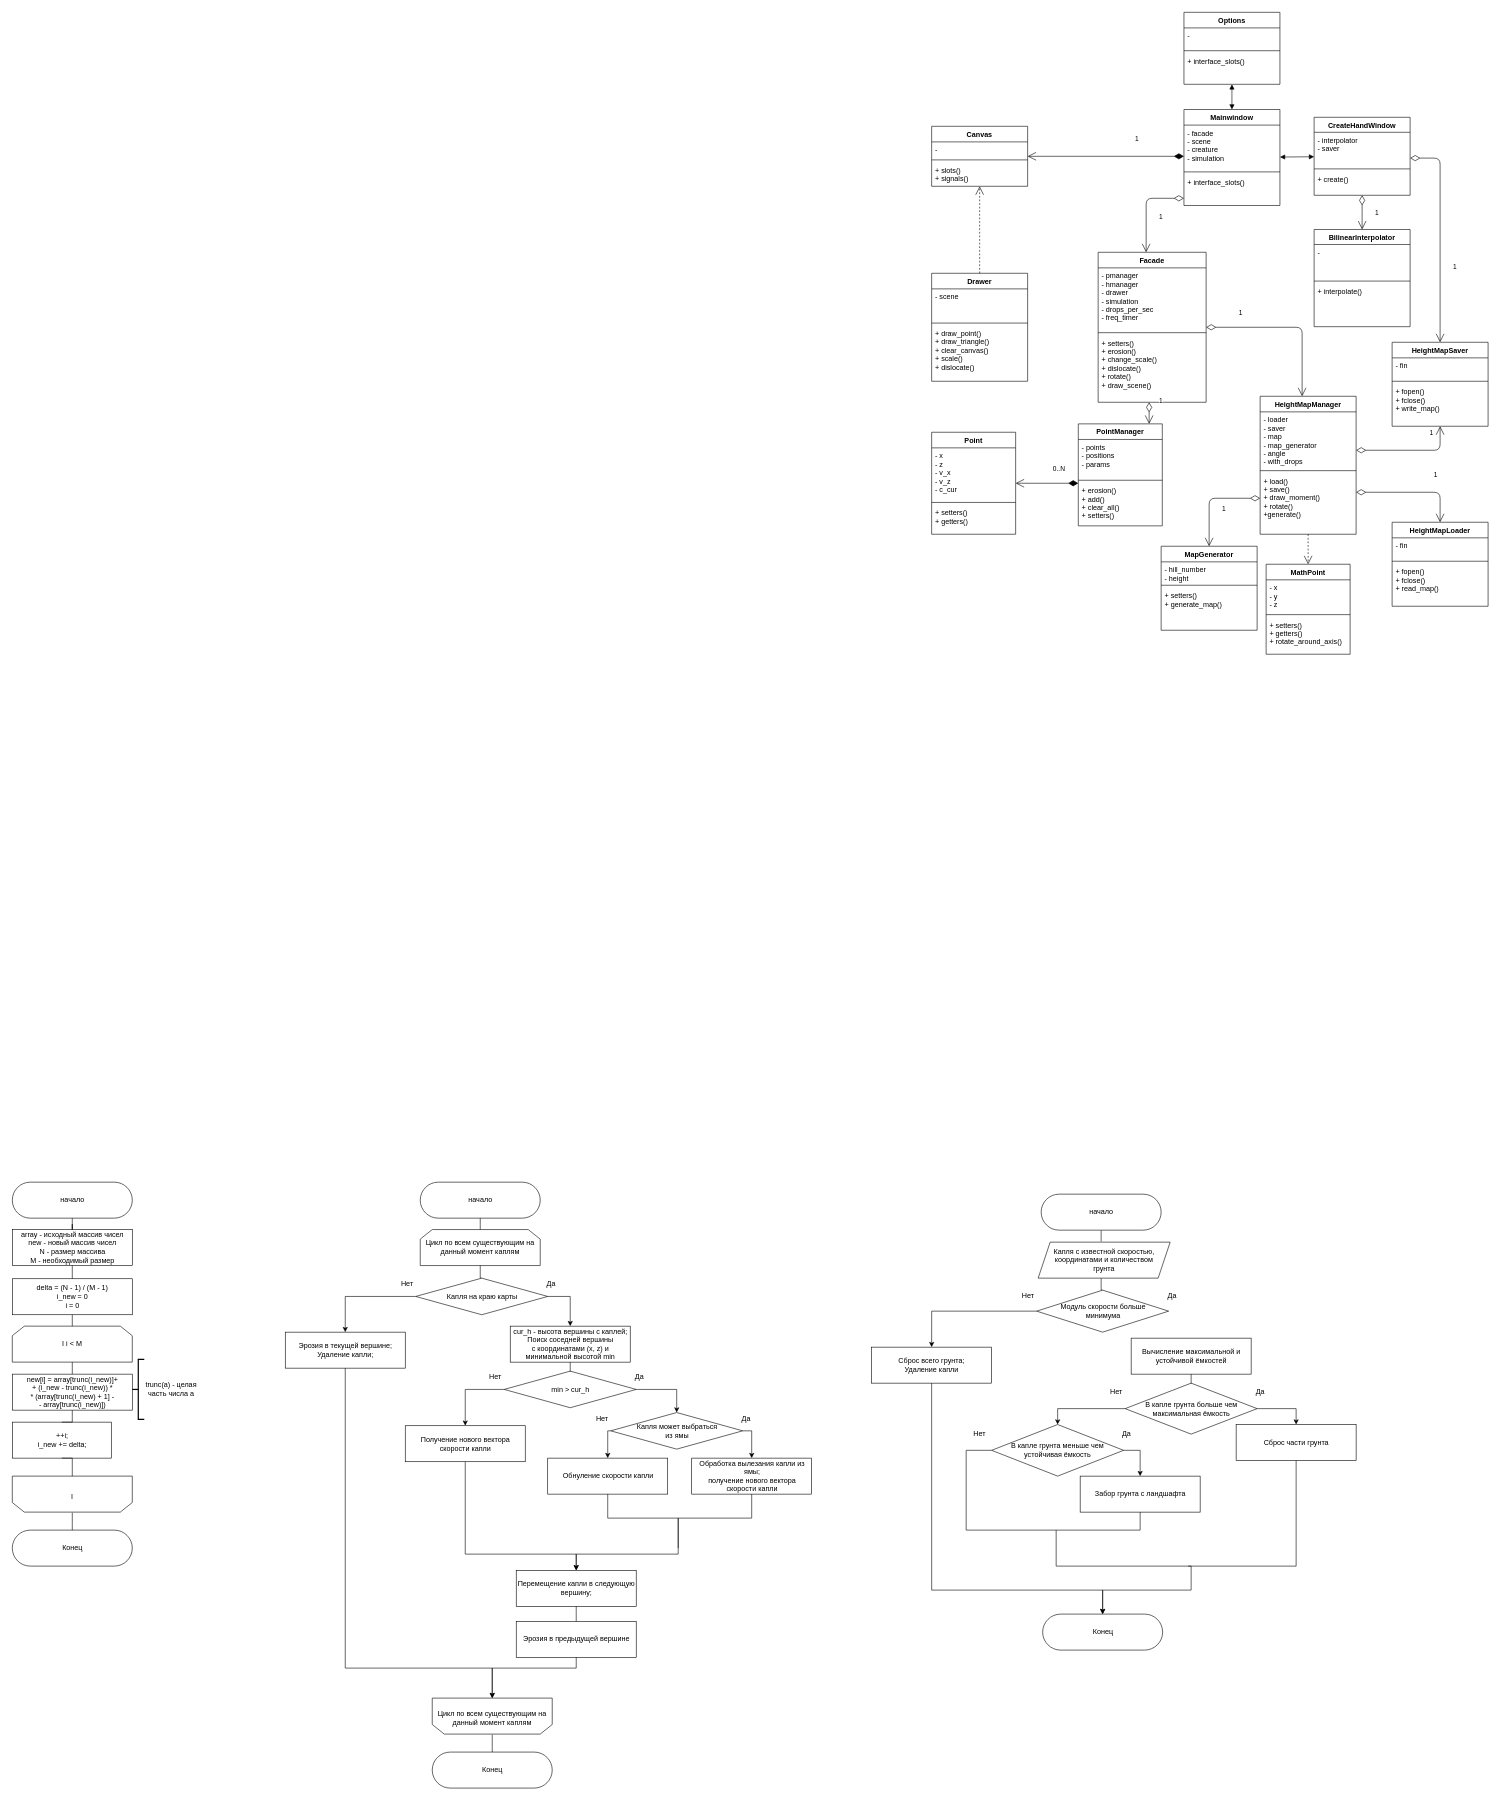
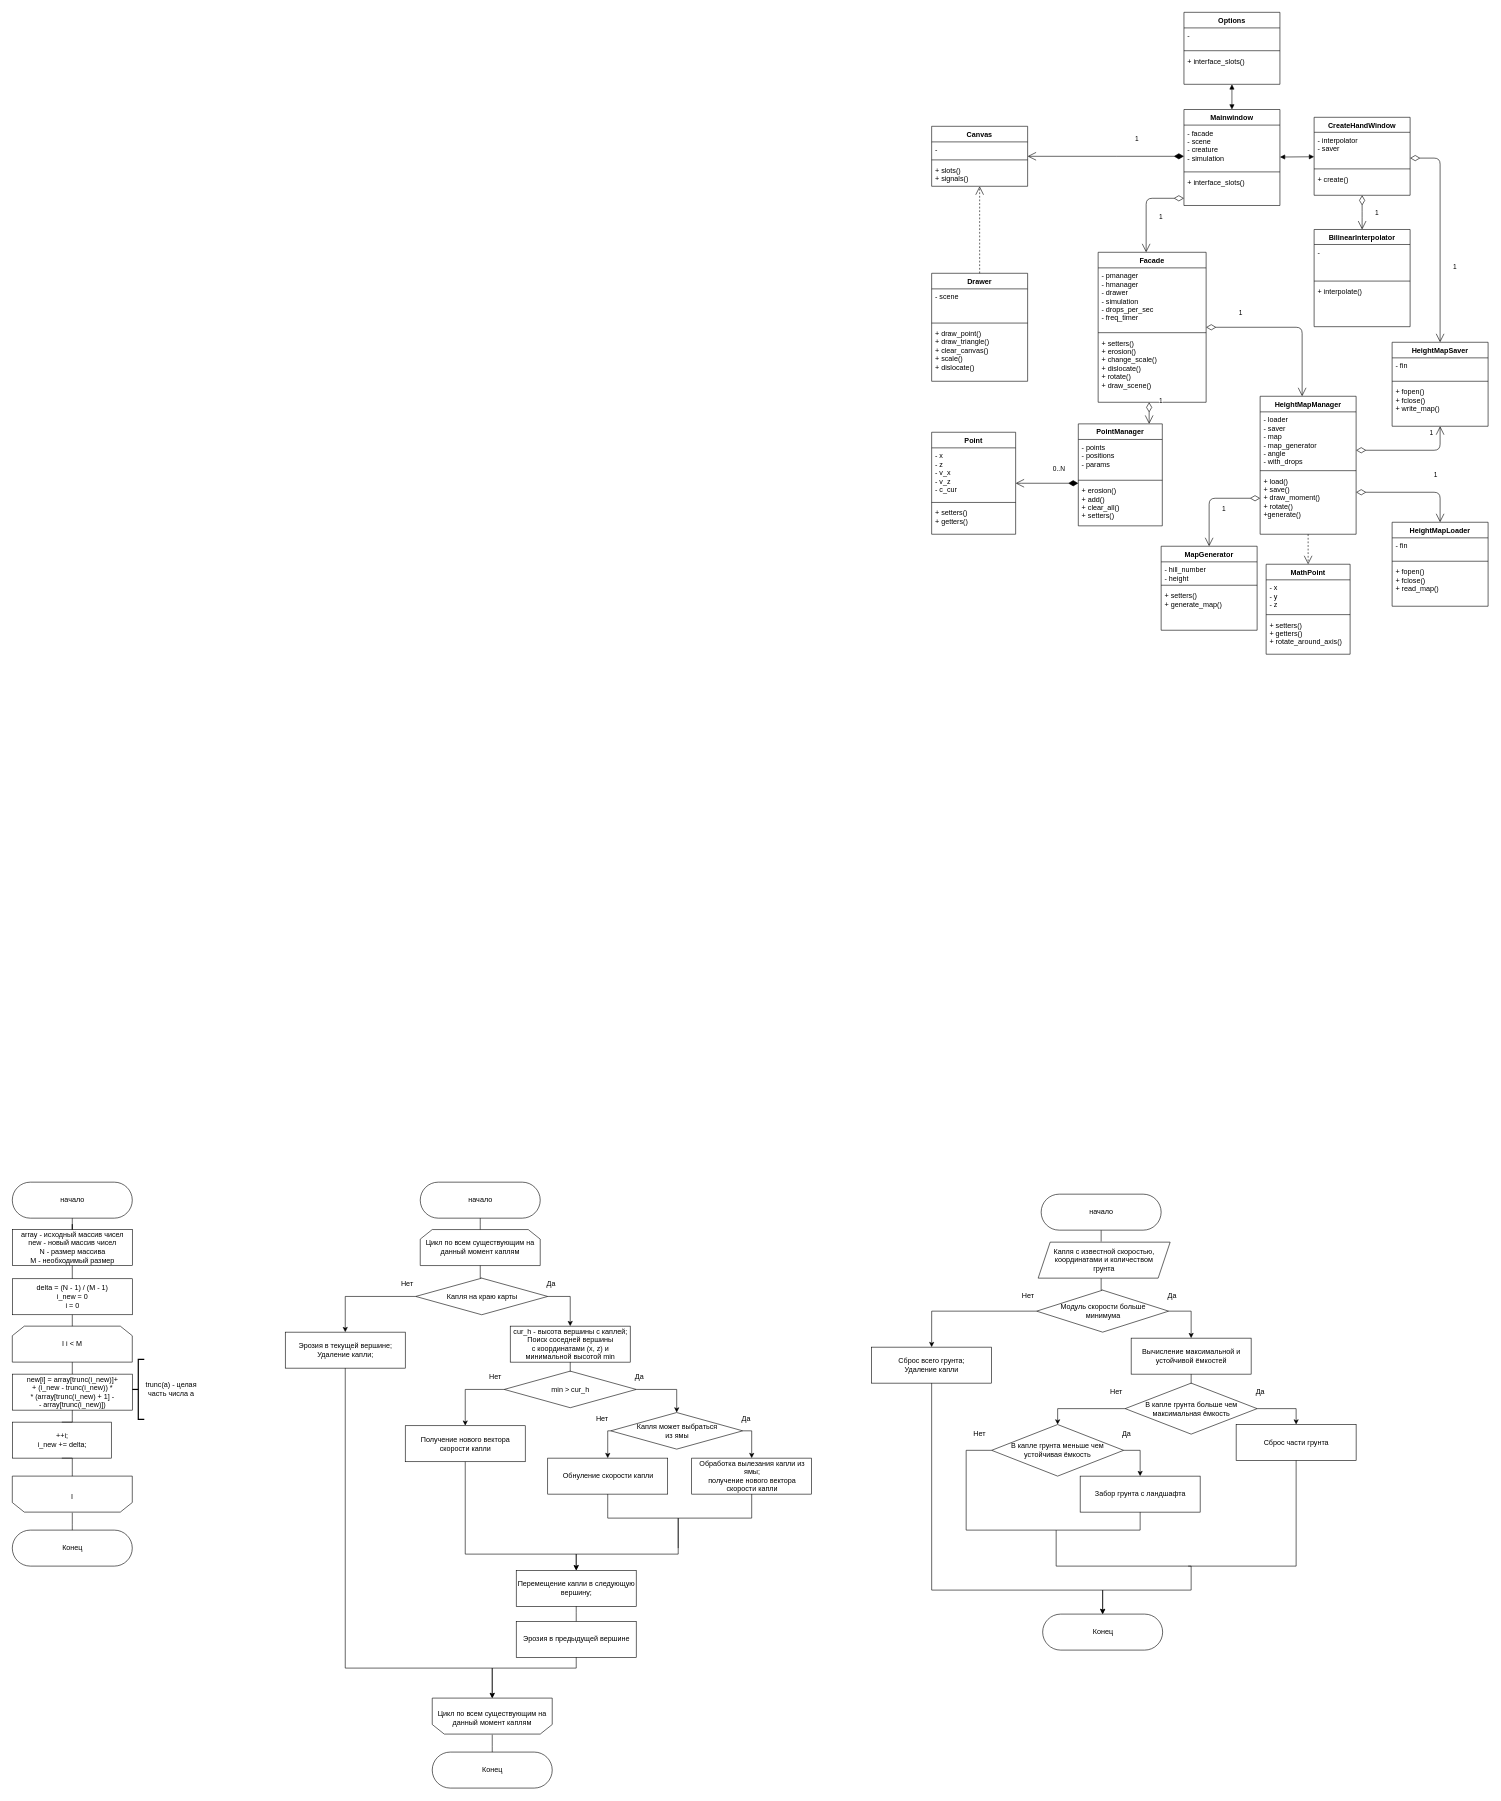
none -> (1191, 1332)
